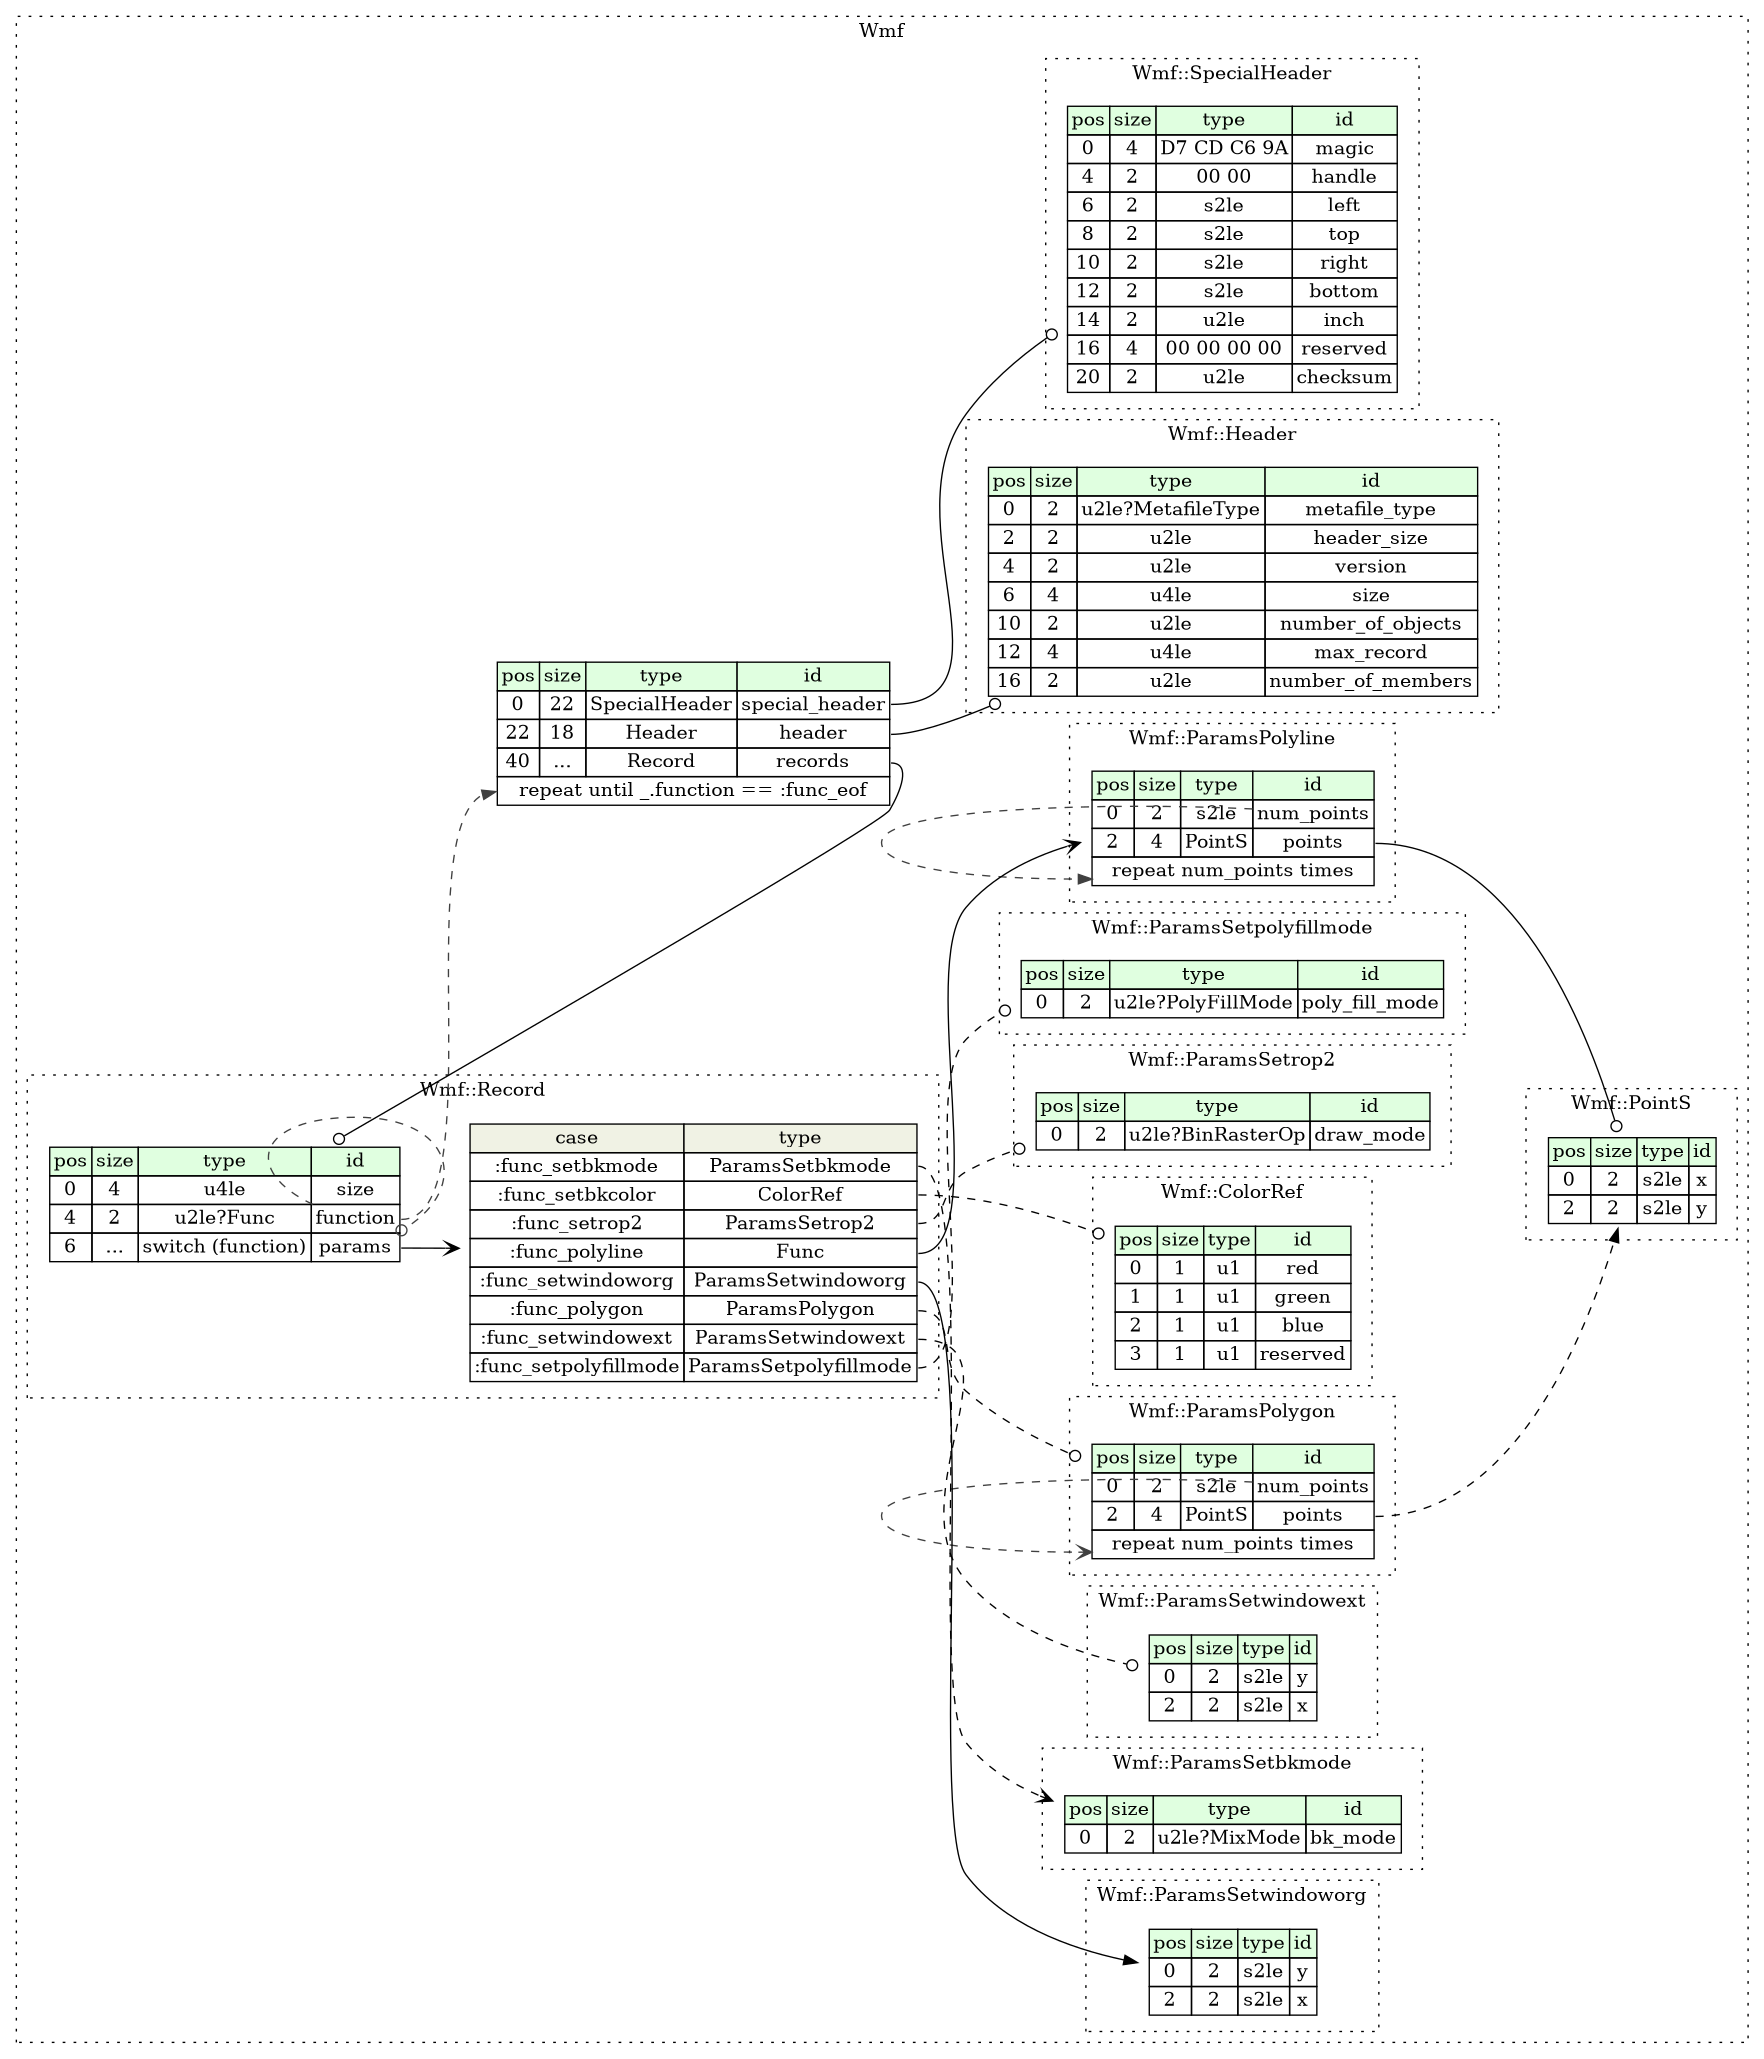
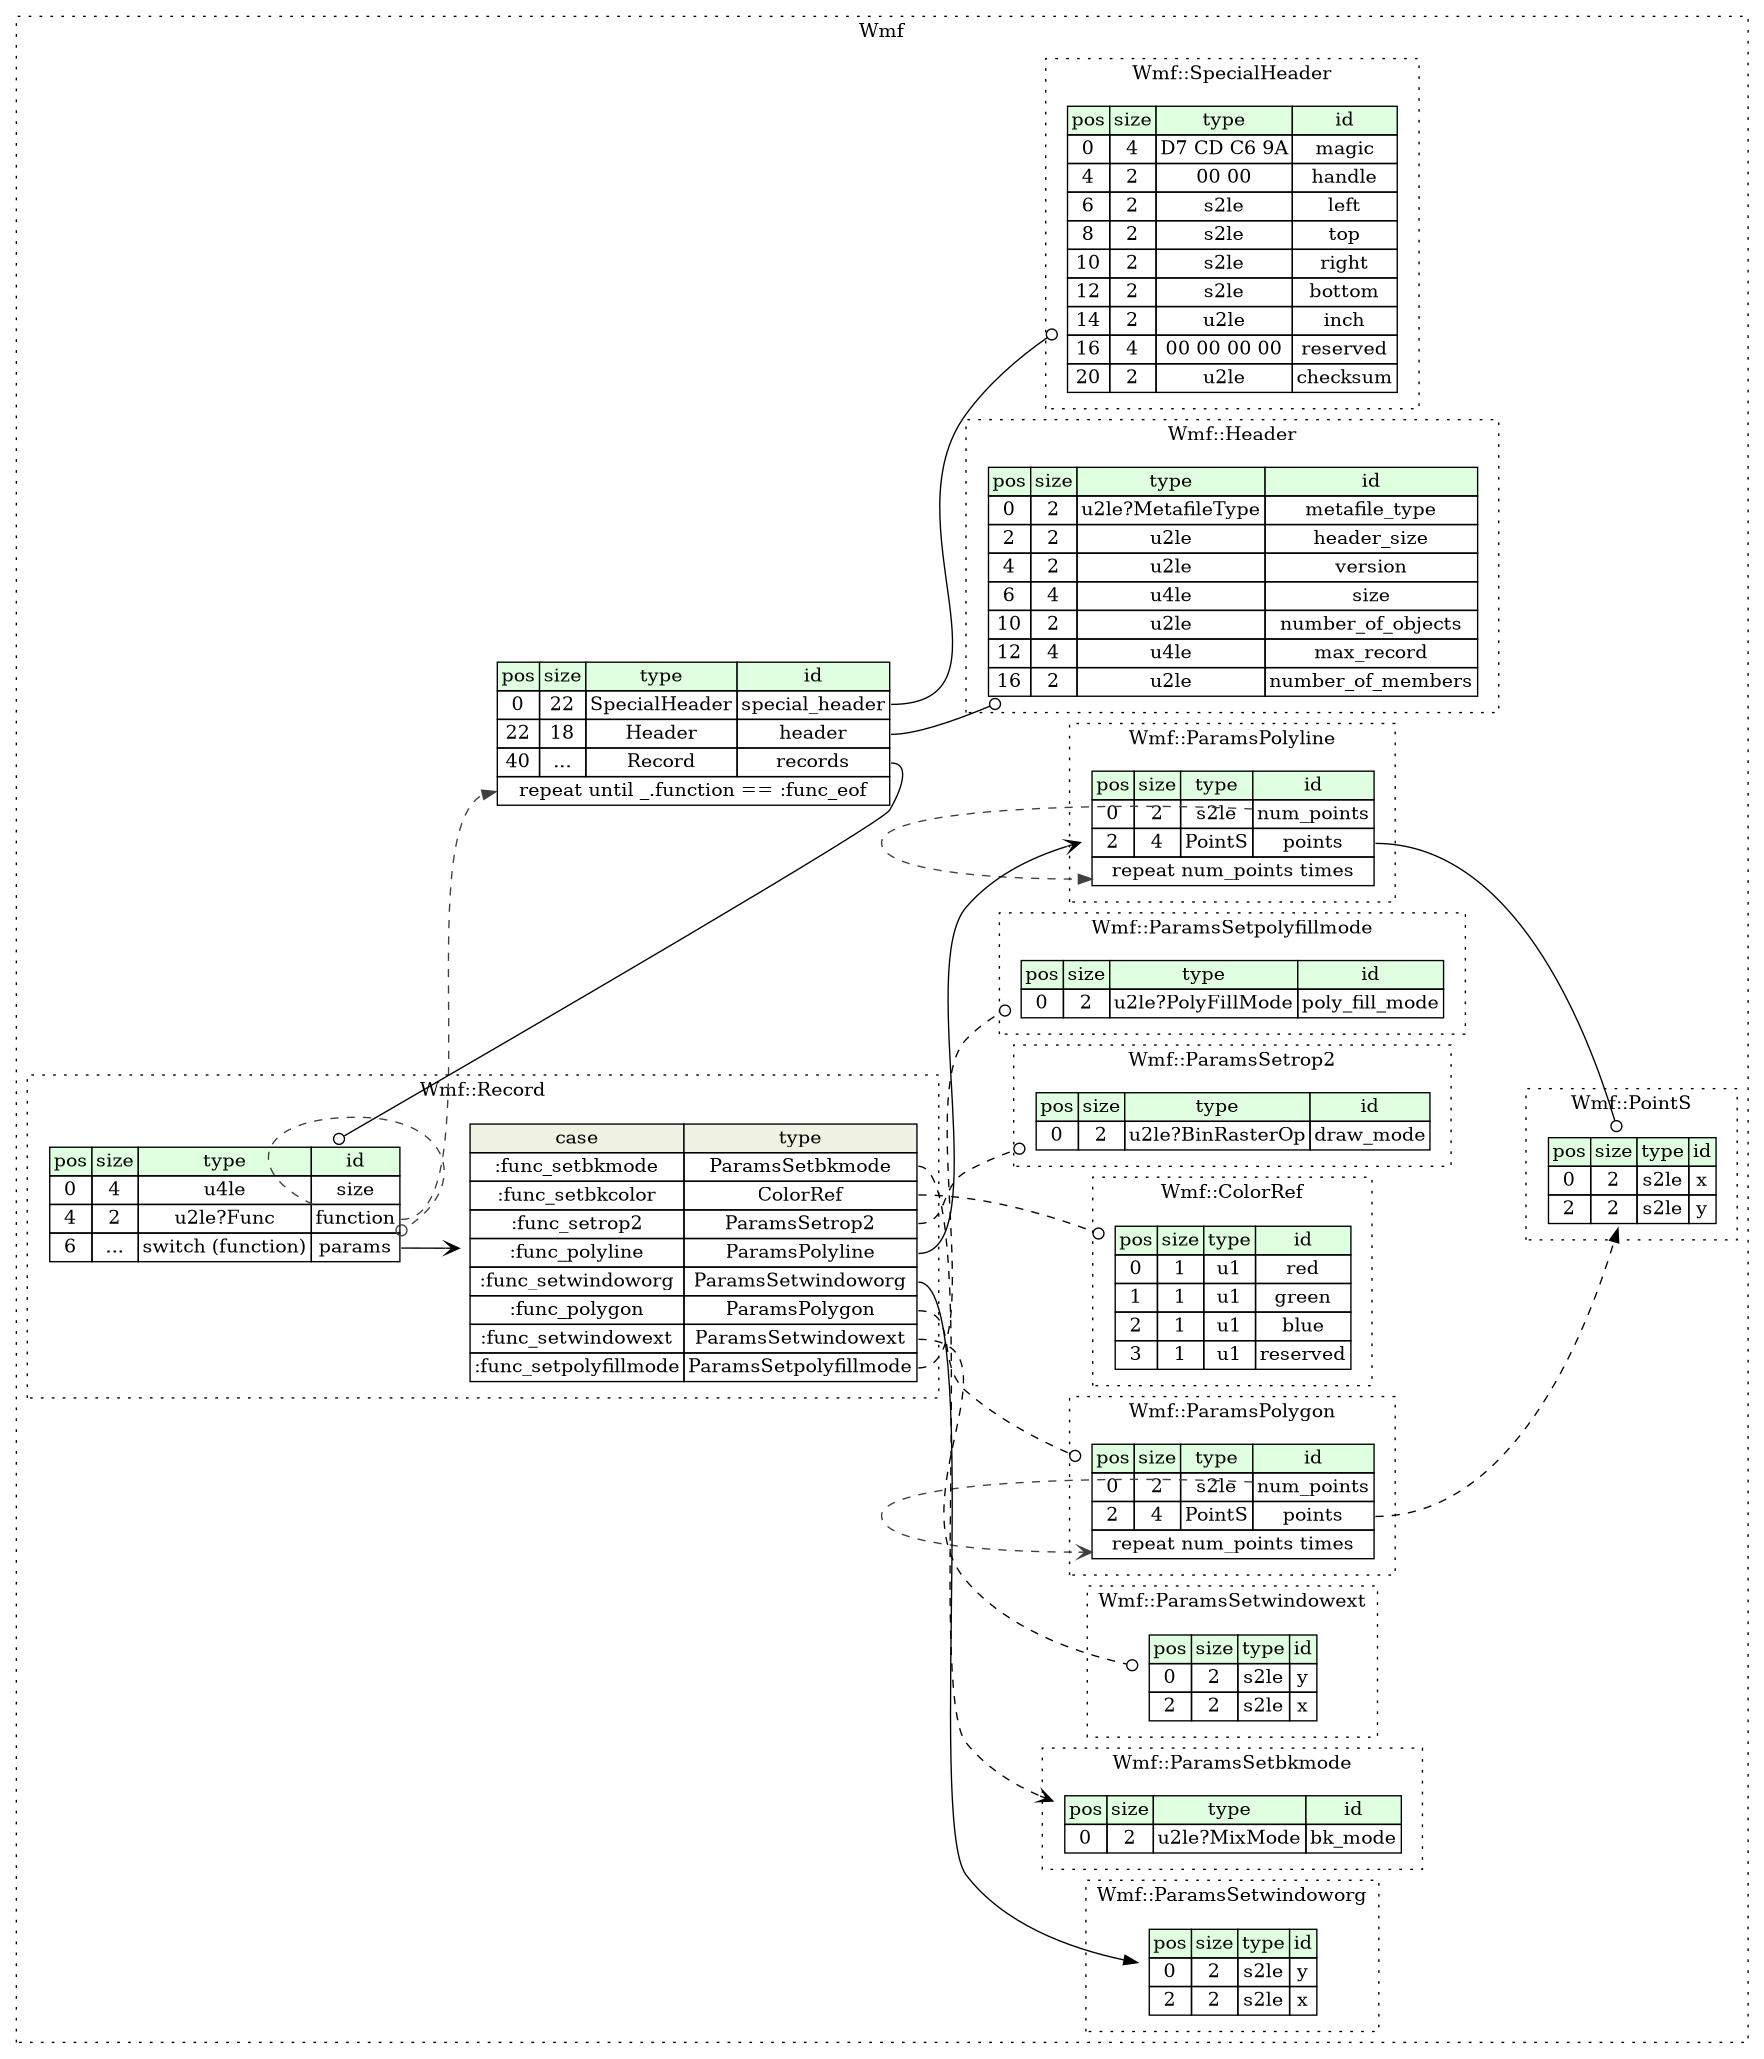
(800, 1252) -> (800, 1252)
